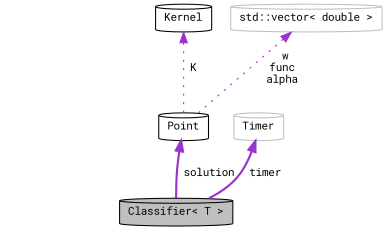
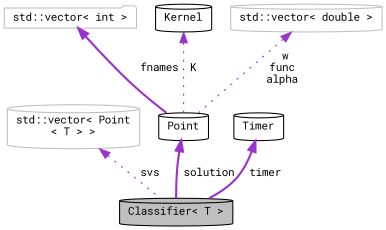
none -> (70, 18)
none -> (74, 127)
(259, 127) -> (259, 127)
